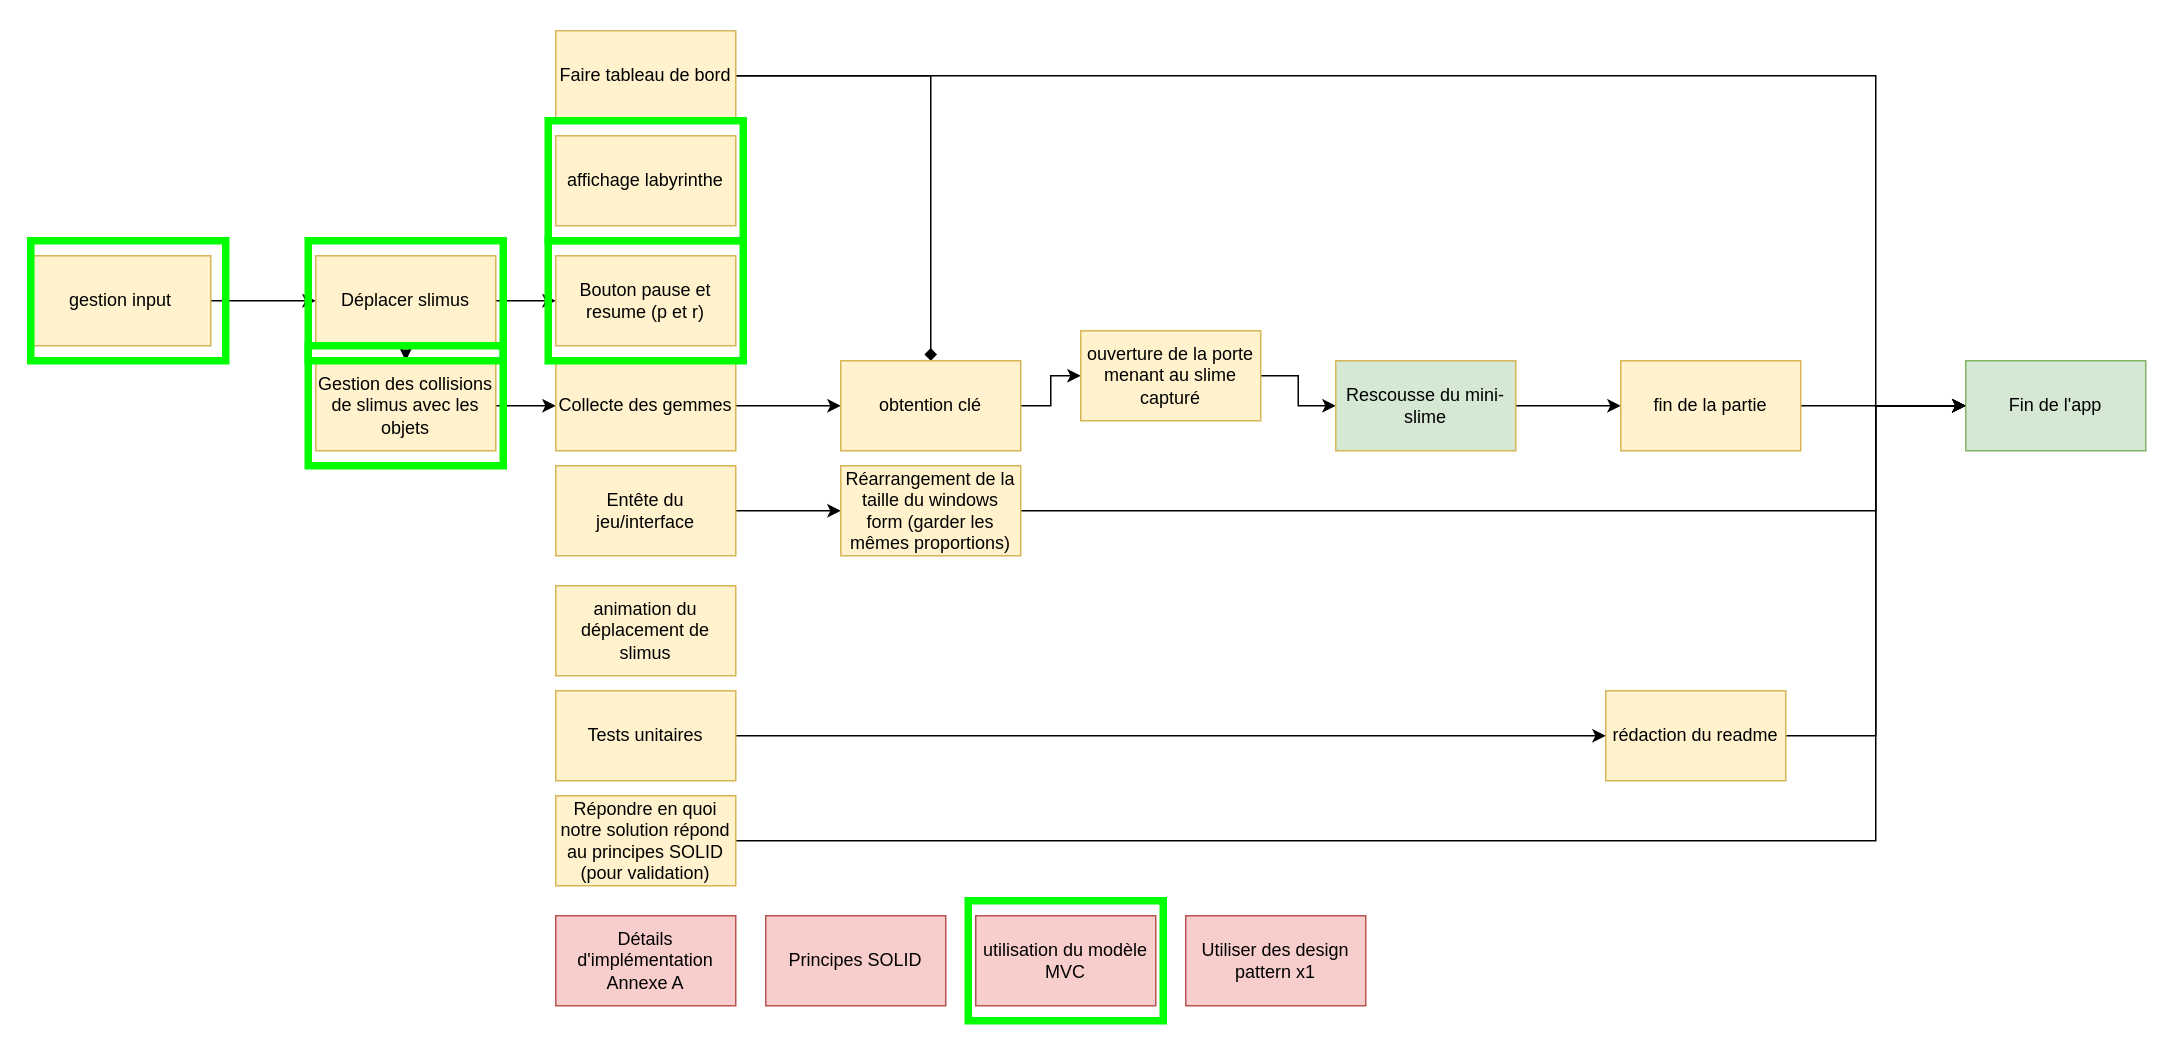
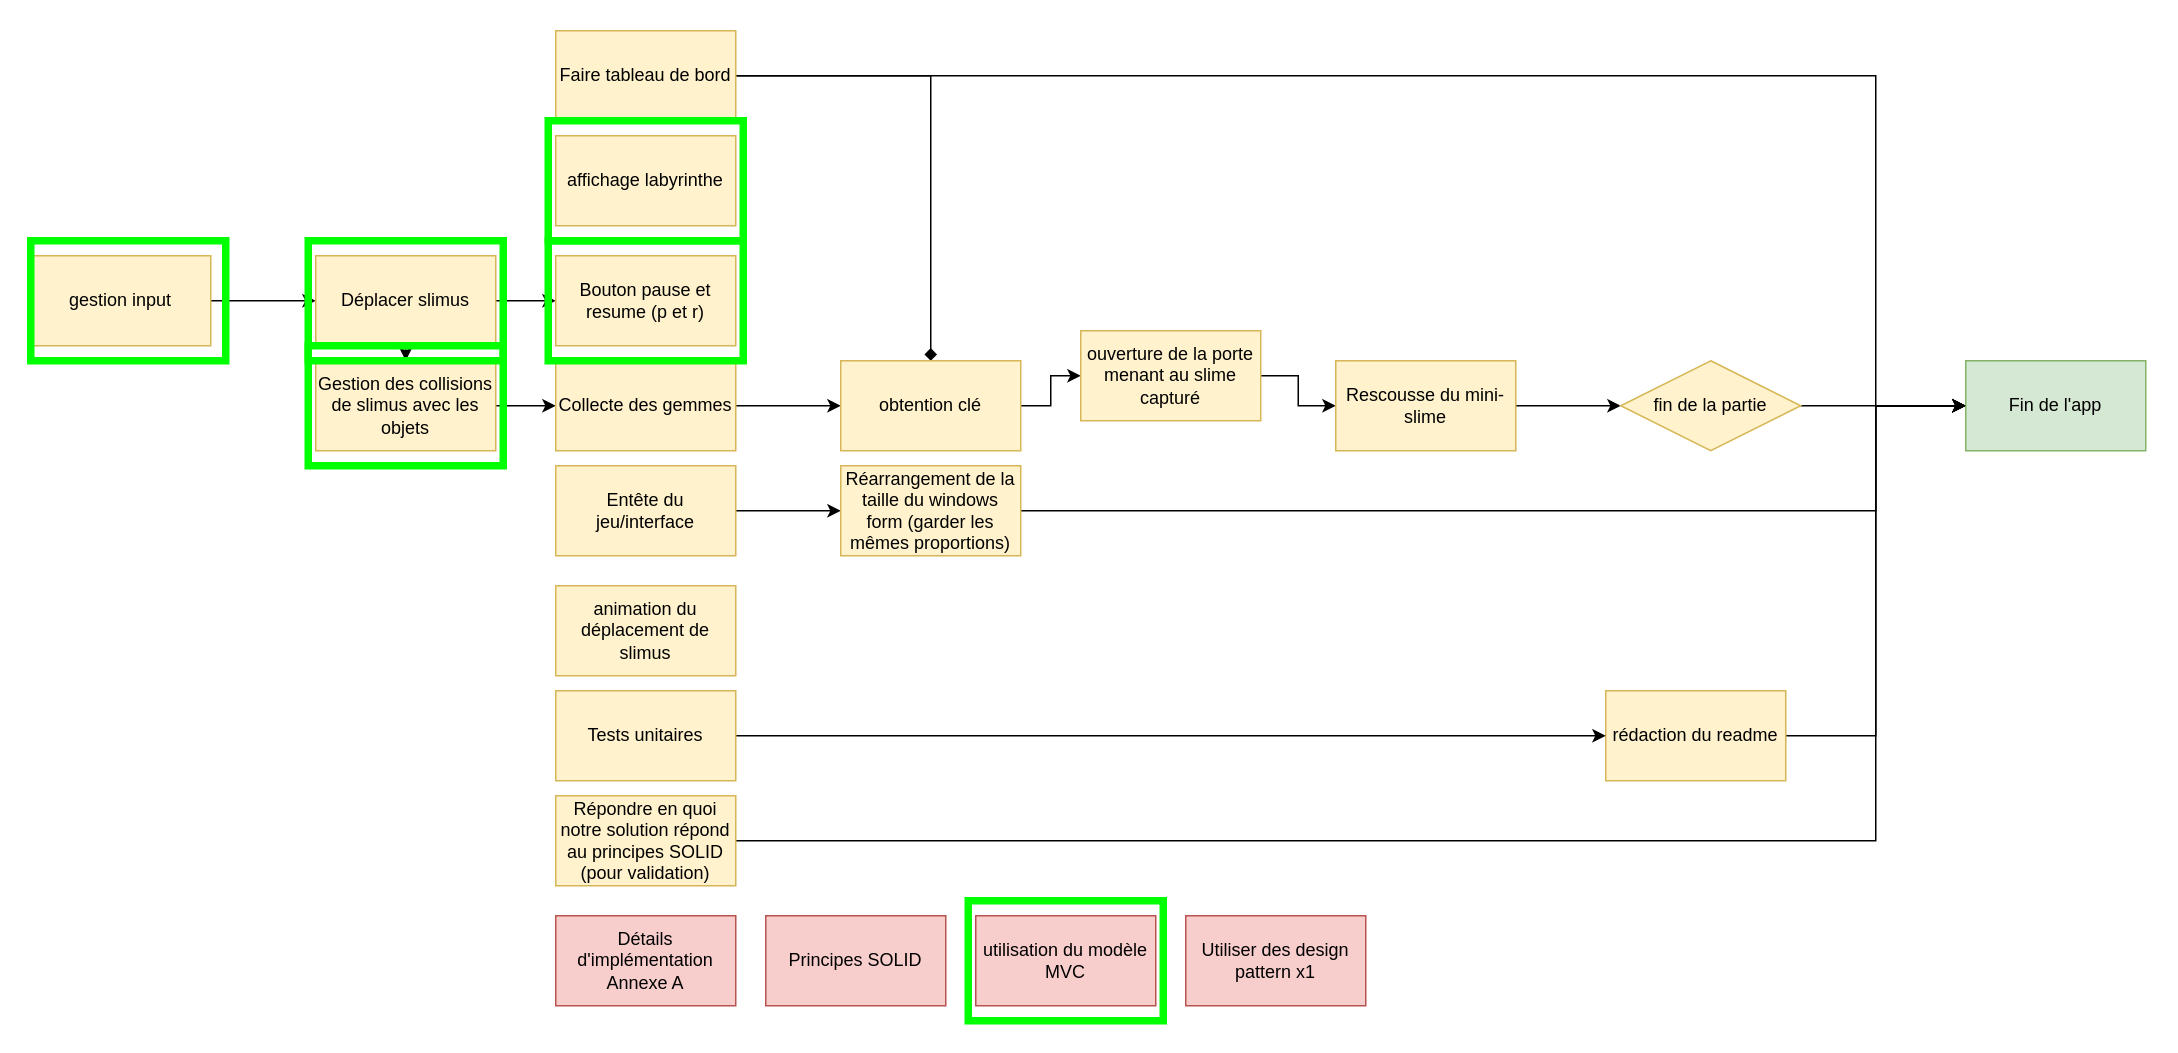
(1426, 406) -> (1426, 406)
(1711, 406) -> (1711, 406)
